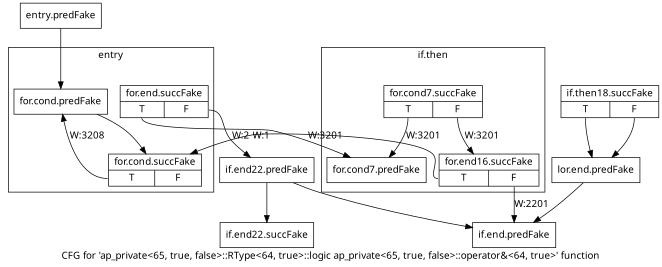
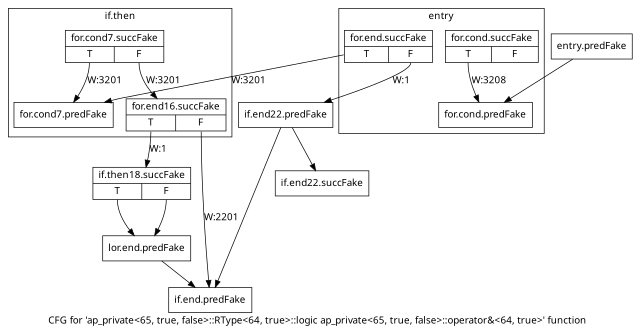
(122, 128) -> none
(329, 135) -> (150, 146)
(241, 136) -> (401, 81)
